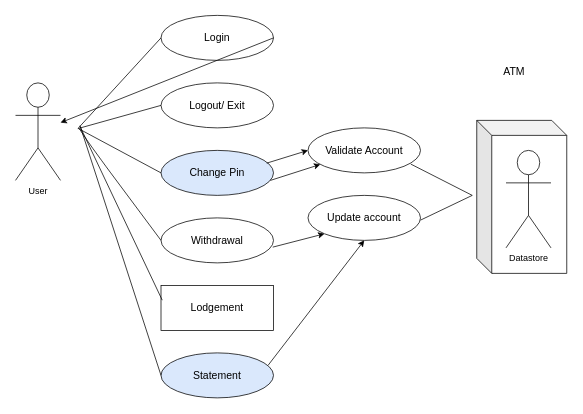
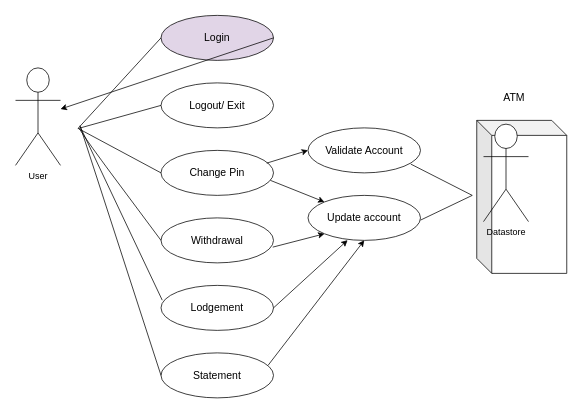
(217, 38) -> (217, 38)
(514, 72) -> (514, 98)
(38, 132) -> (38, 117)
(217, 173) -> (217, 173)
(293, 173) -> (295, 190)
(528, 199) -> (506, 173)
none -> (309, 275)
(217, 308) -> (217, 308)
(217, 375) -> (217, 375)
